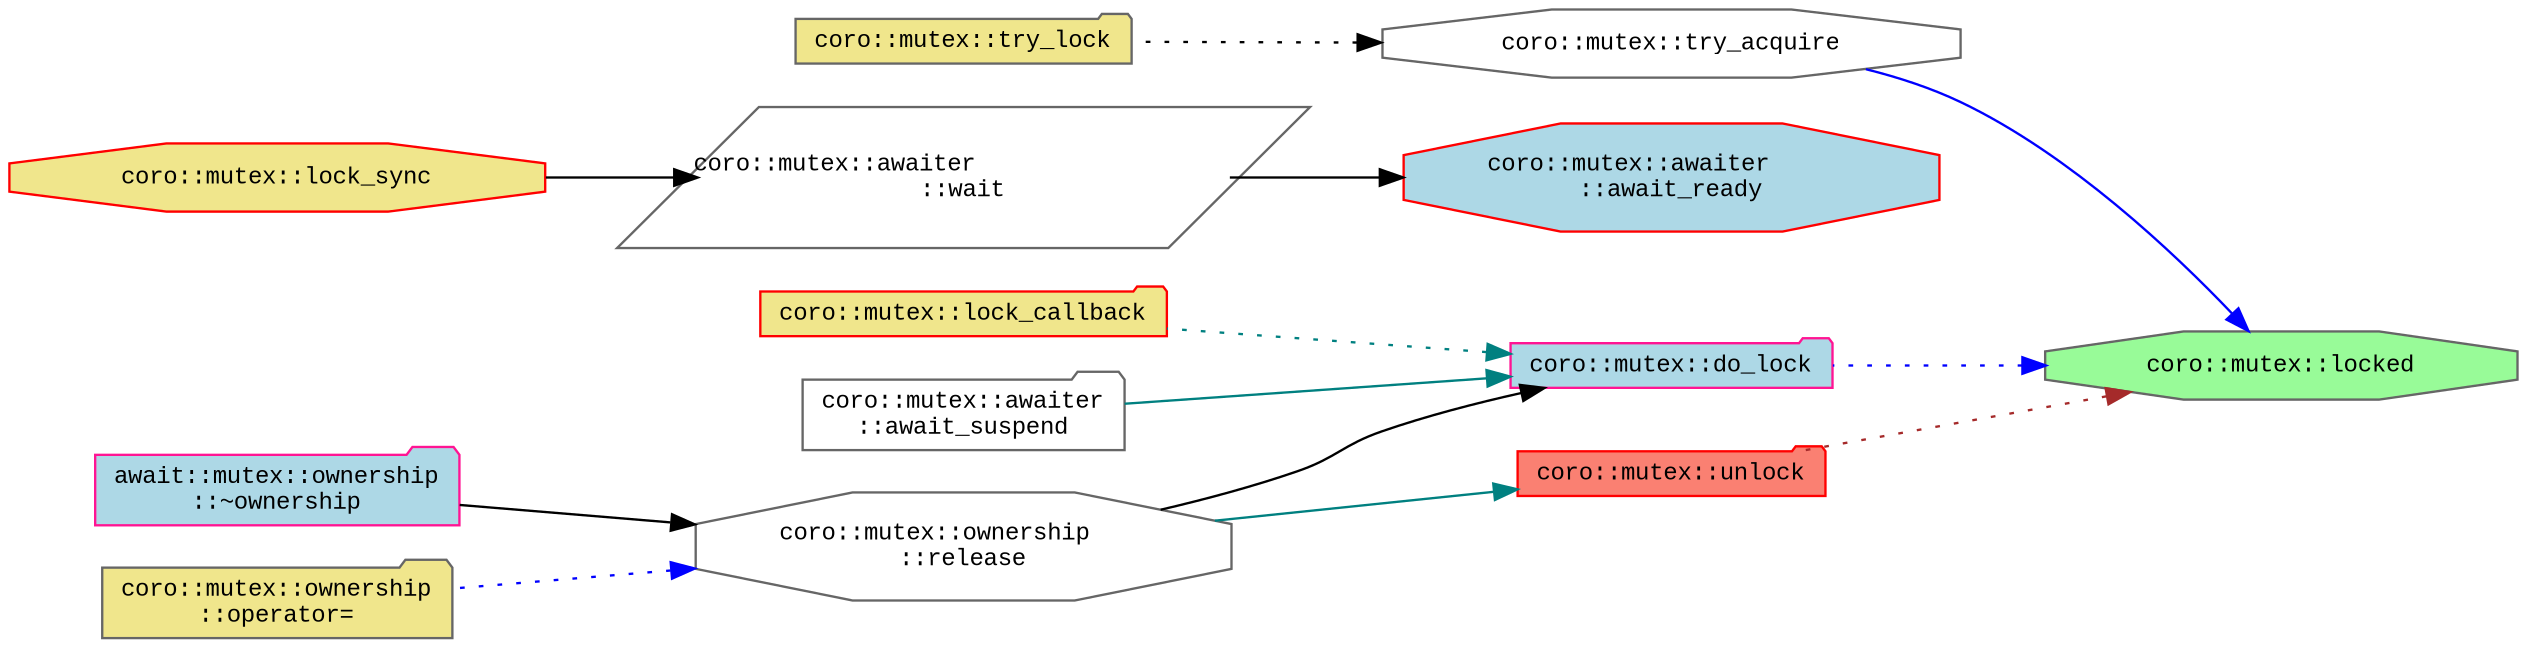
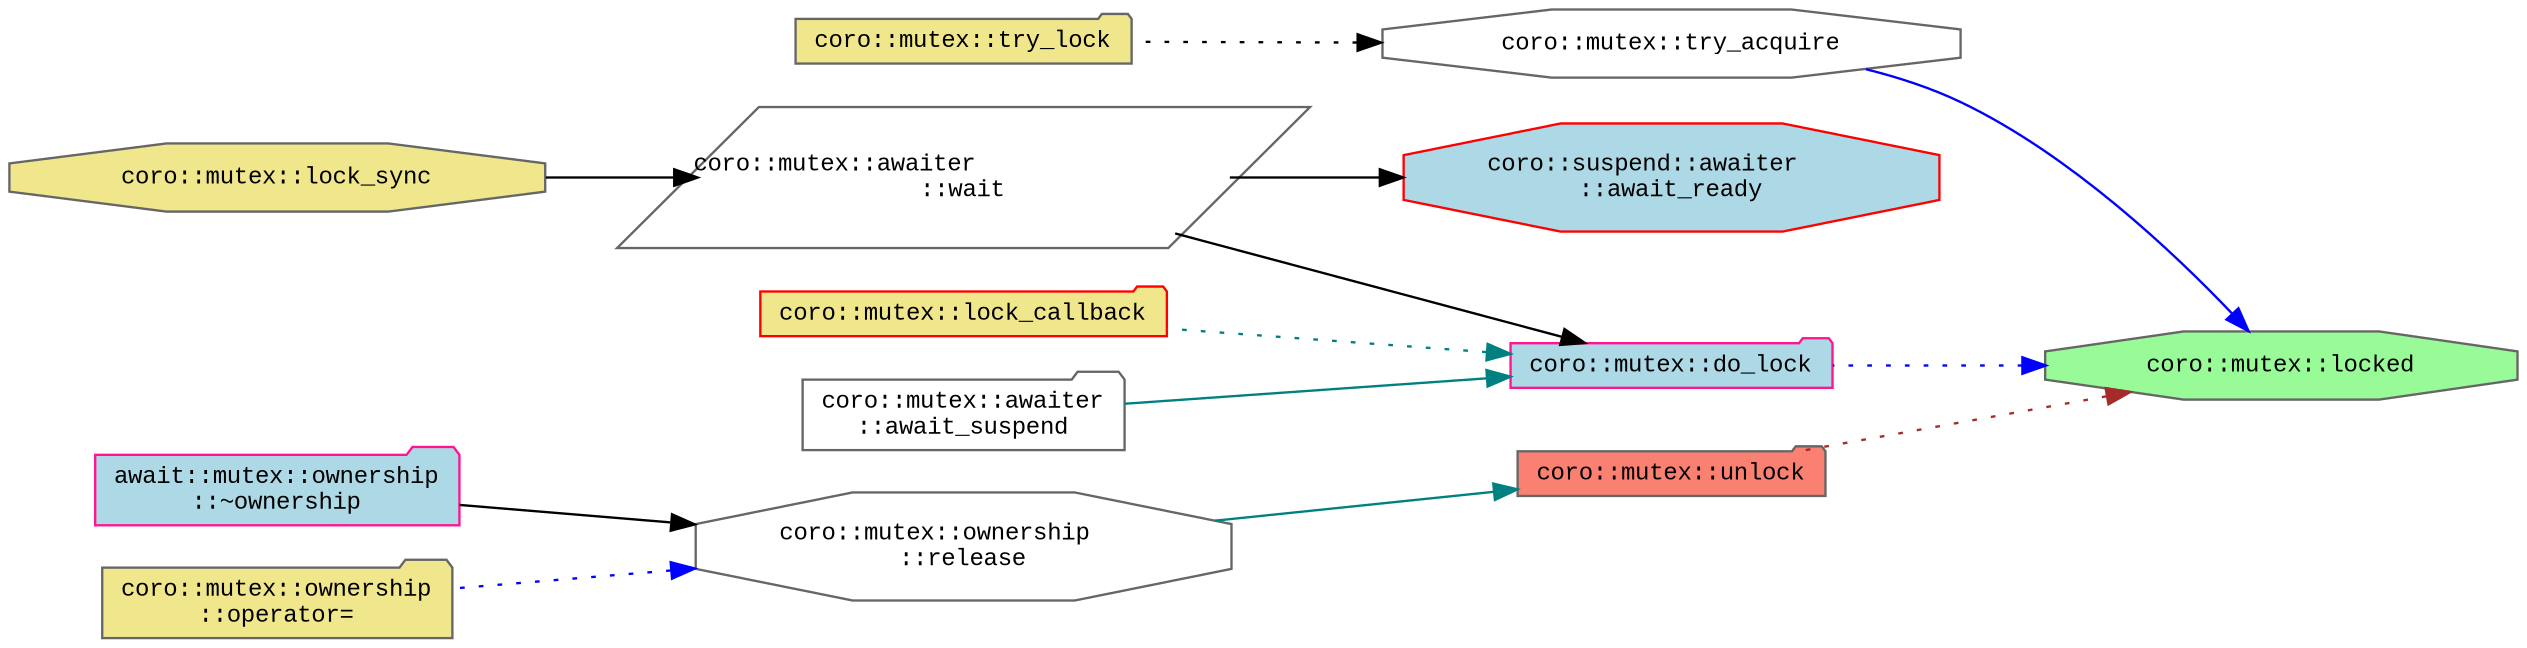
(277, 178) -> (277, 178)
(1672, 178) -> (1672, 178)
(1341, 451) -> (1369, 285)
(1672, 474) -> (1672, 474)
